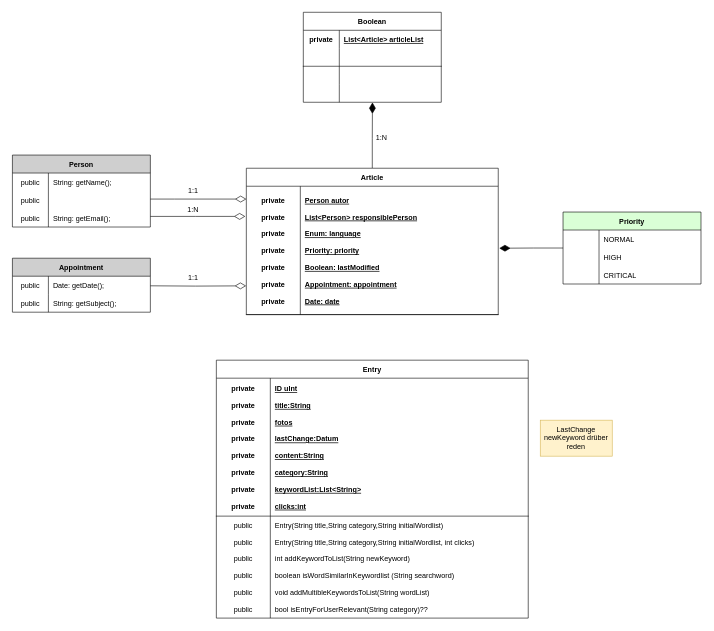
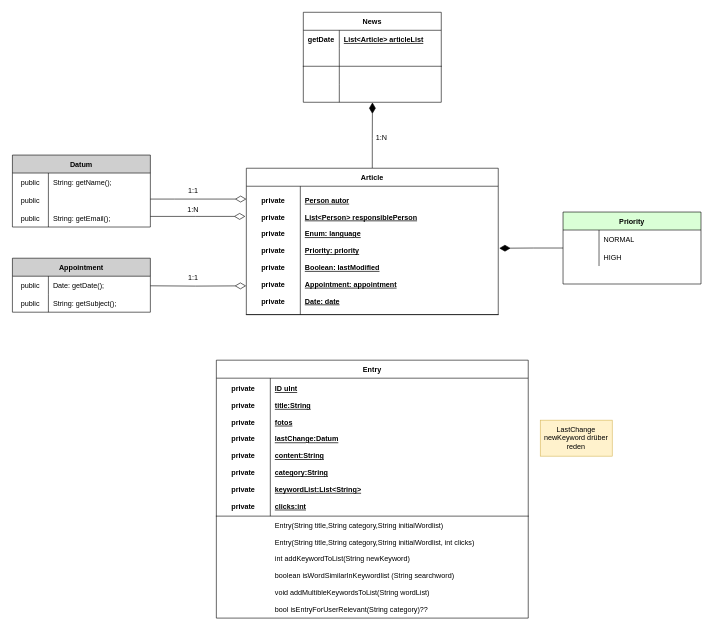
(372, 22) -> (372, 22)
(321, 40) -> (321, 40)
(81, 164) -> (81, 164)
(650, 275) -> none
(243, 567) -> none
